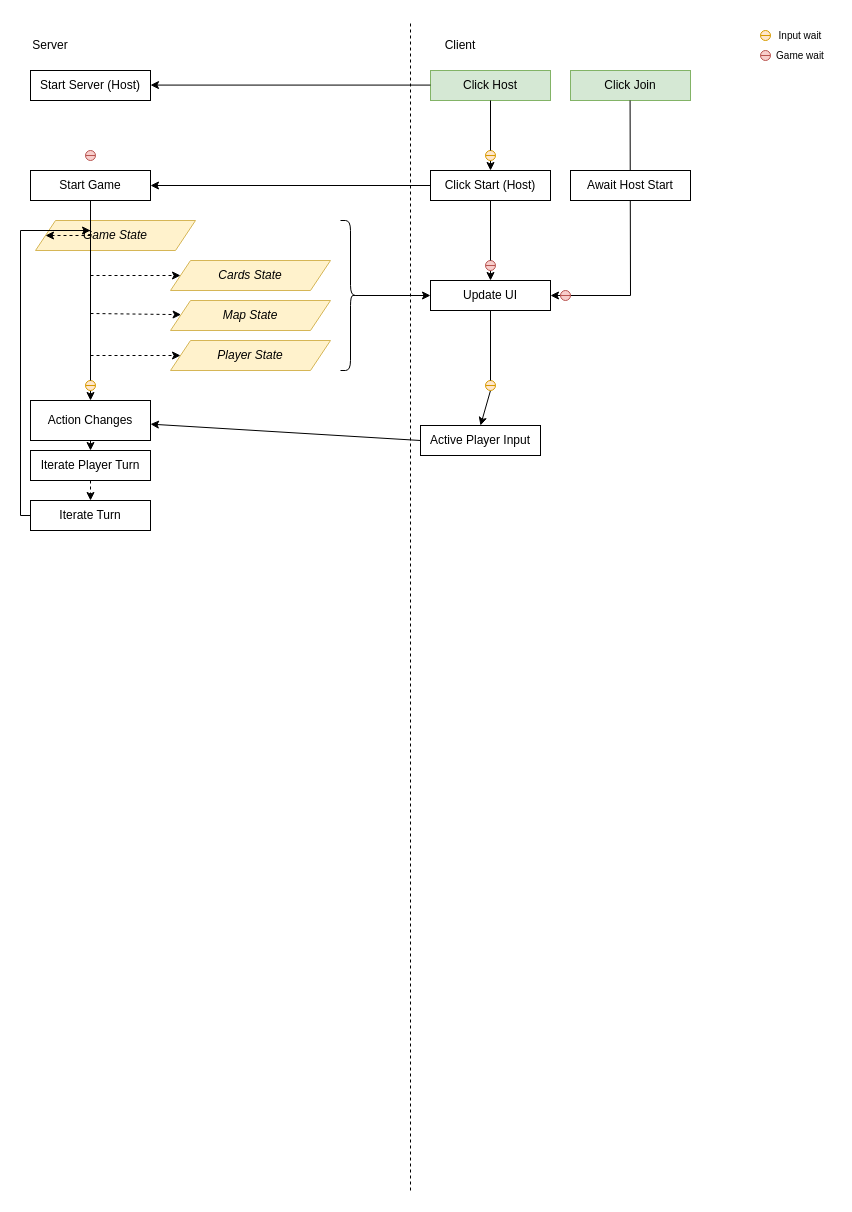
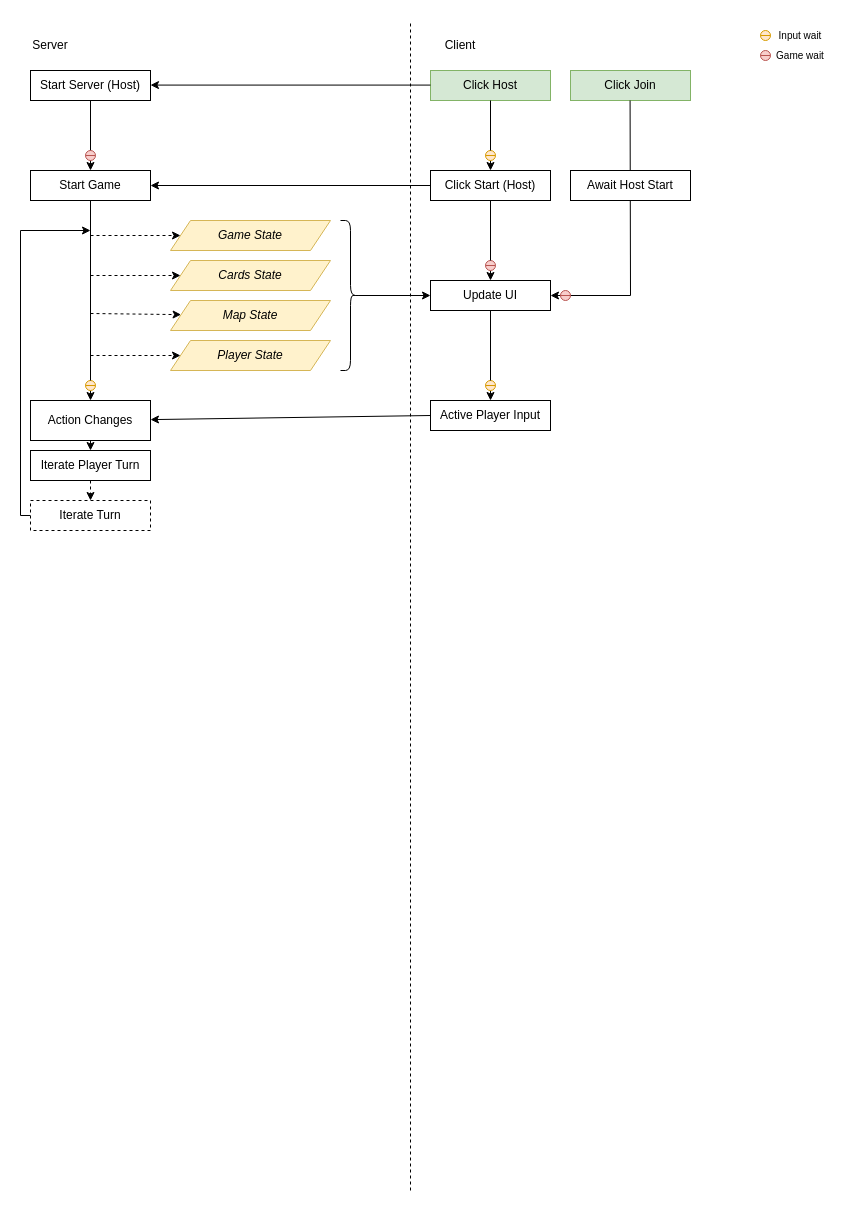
none -> (91, 126)
(116, 236) -> (251, 236)
(481, 441) -> (491, 416)
(91, 516) -> (91, 516)
